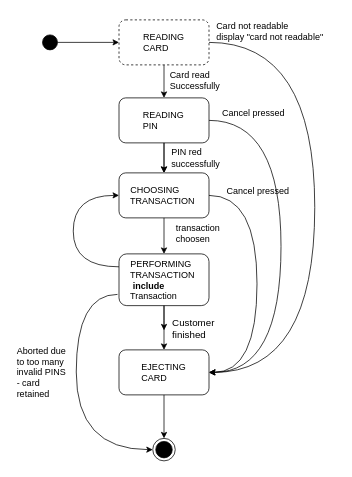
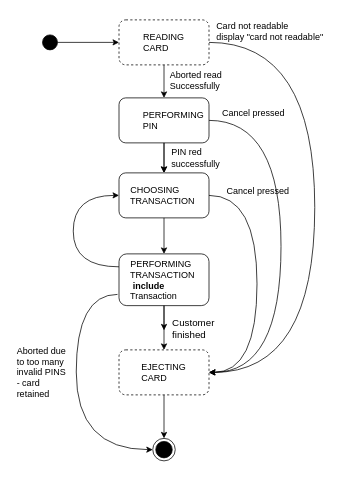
(198, 81) -> (199, 81)
(138, 120) -> (146, 120)
(197, 233) -> none
(164, 372) -> (164, 372)
